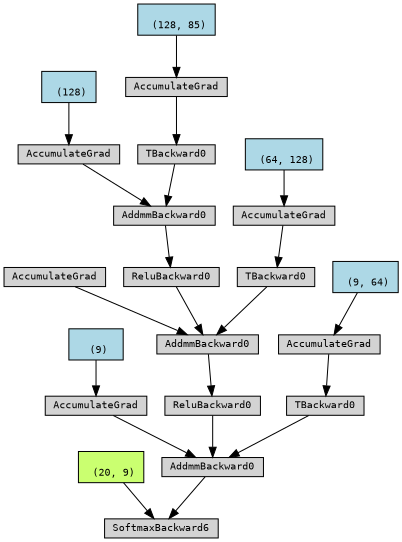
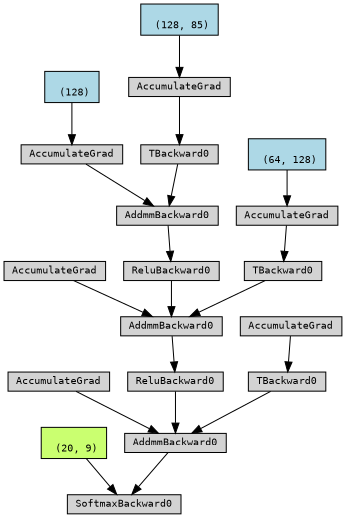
(366, 277) -> none
(96, 344) -> none
(161, 528) -> (124, 504)
